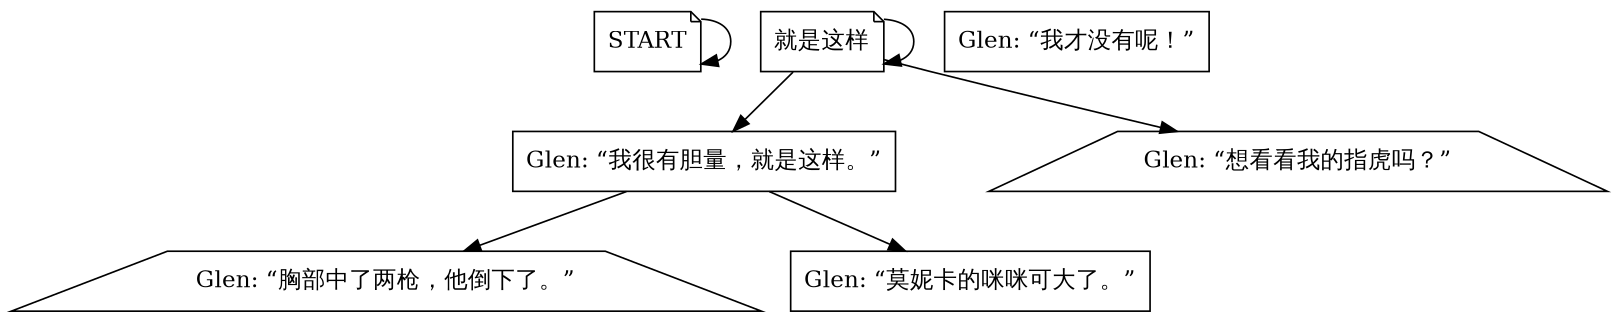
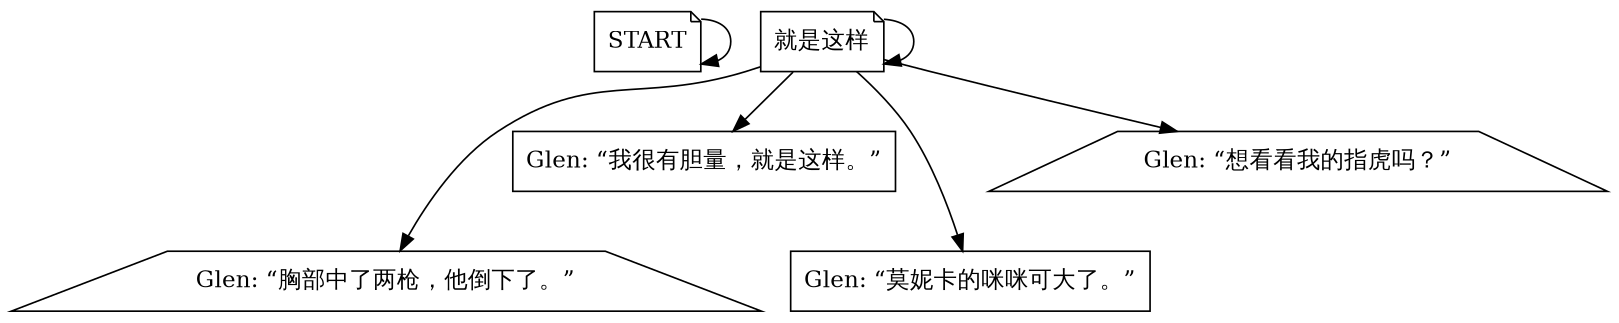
(1077, 42) -> none
(553, 218) -> (558, 102)
(830, 218) -> (919, 146)
